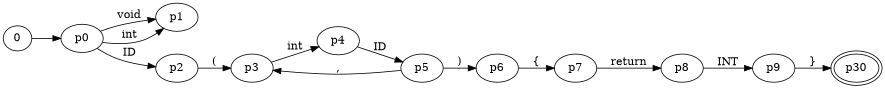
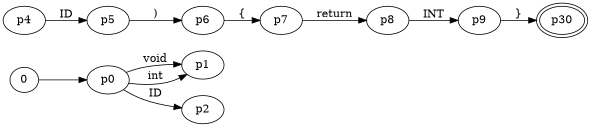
(252, 68) -> none
